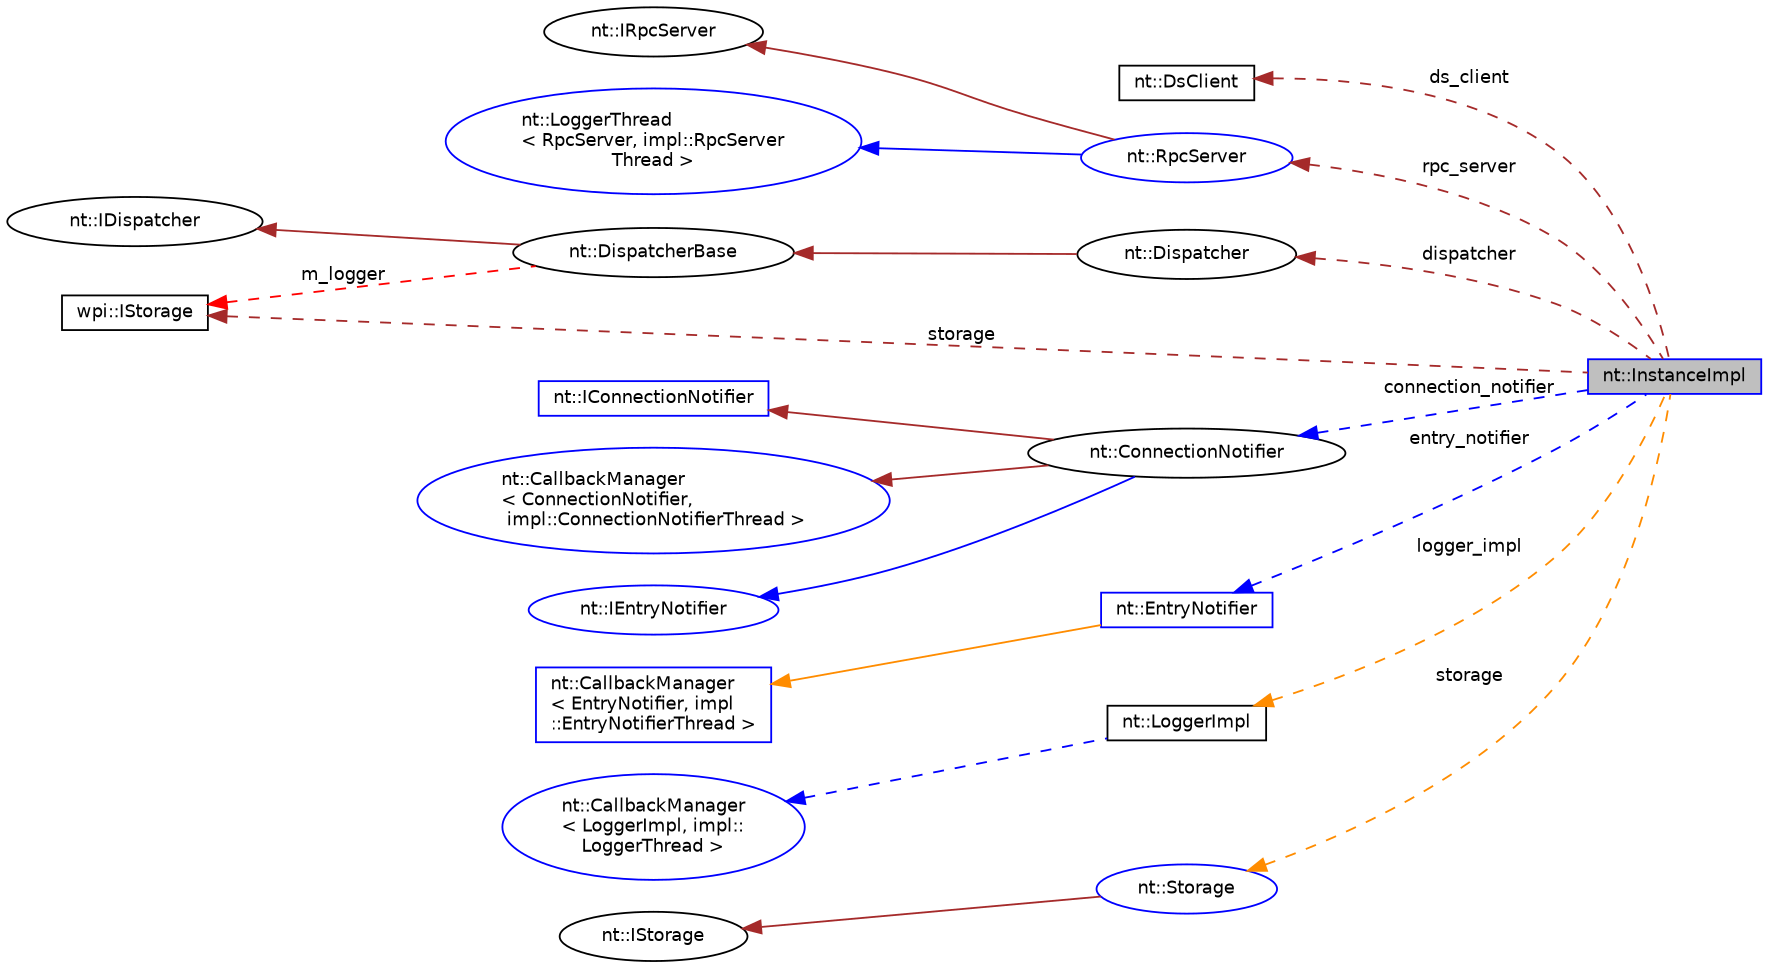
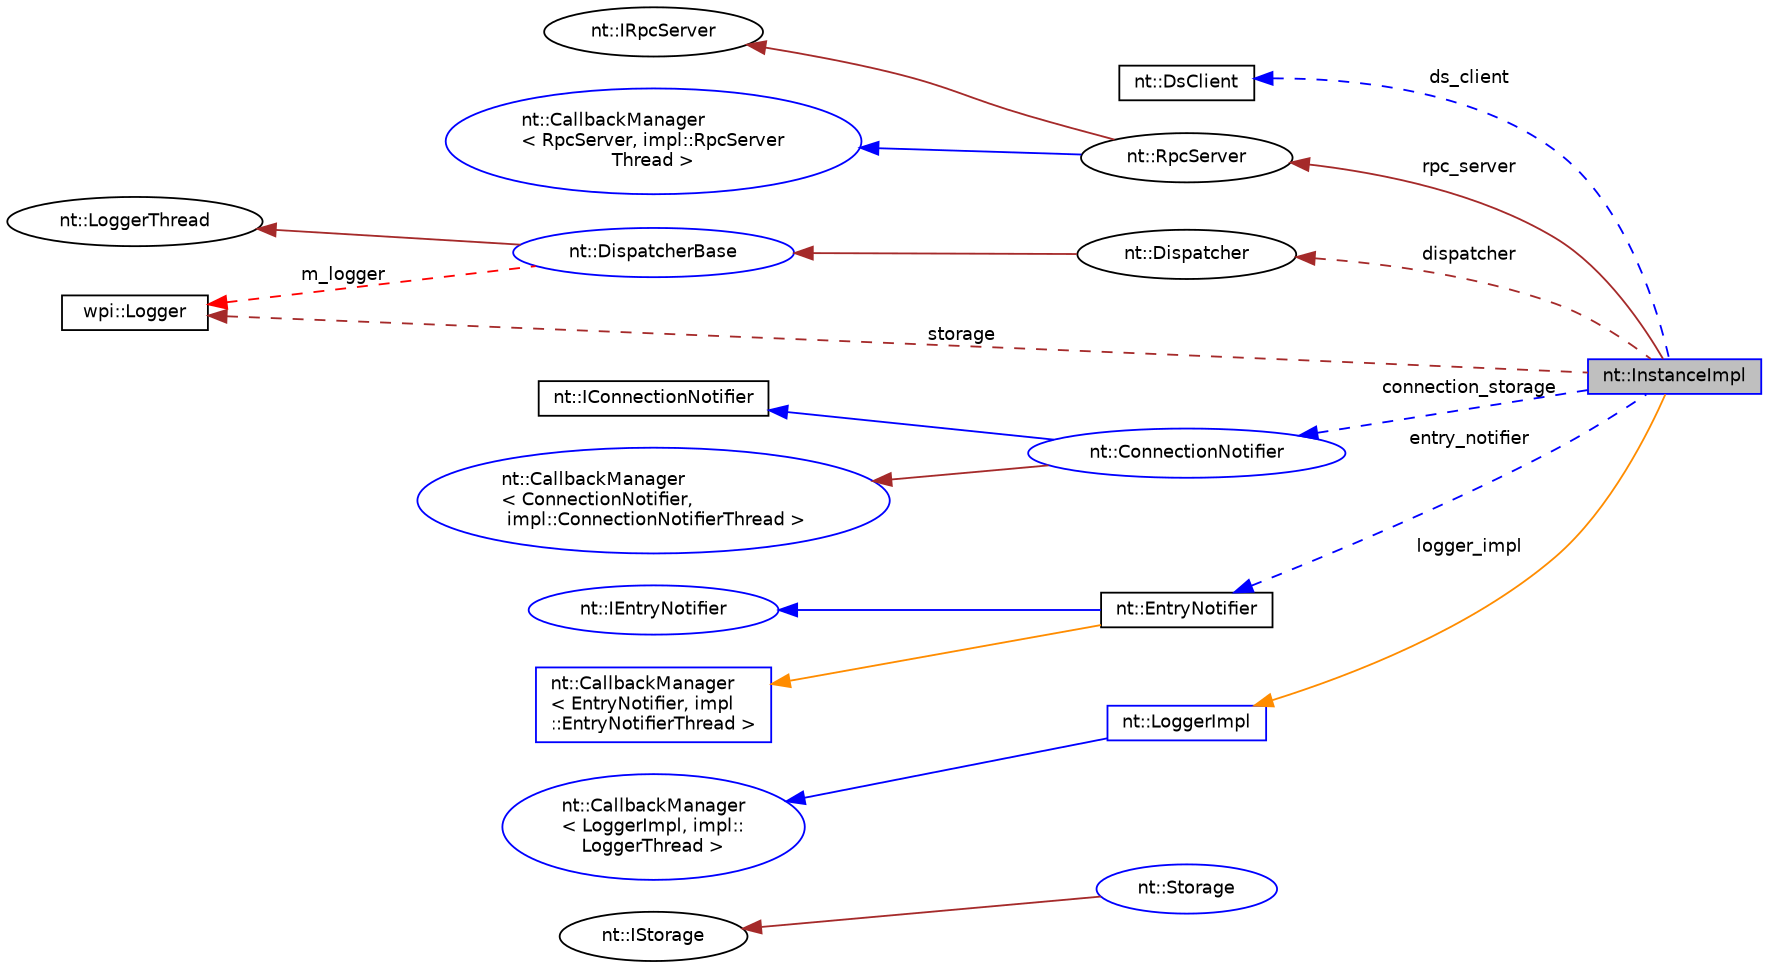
(1532, 136) -> (1532, 136)
(654, 141) -> (654, 141)
(1187, 158) -> (1187, 158)
(1513, 216) -> (1513, 216)
(135, 222) -> (135, 222)
(654, 253) -> (654, 253)
(135, 313) -> (135, 313)
(1467, 388) -> (1467, 388)
(654, 398) -> (654, 398)
(921, 426) -> (921, 426)
(1187, 453) -> (1187, 453)
(960, 547) -> (949, 610)
(1507, 593) -> (1507, 593)
(1187, 610) -> (1187, 610)
(1546, 696) -> none
(1187, 723) -> (1187, 723)
(956, 768) -> (956, 768)
